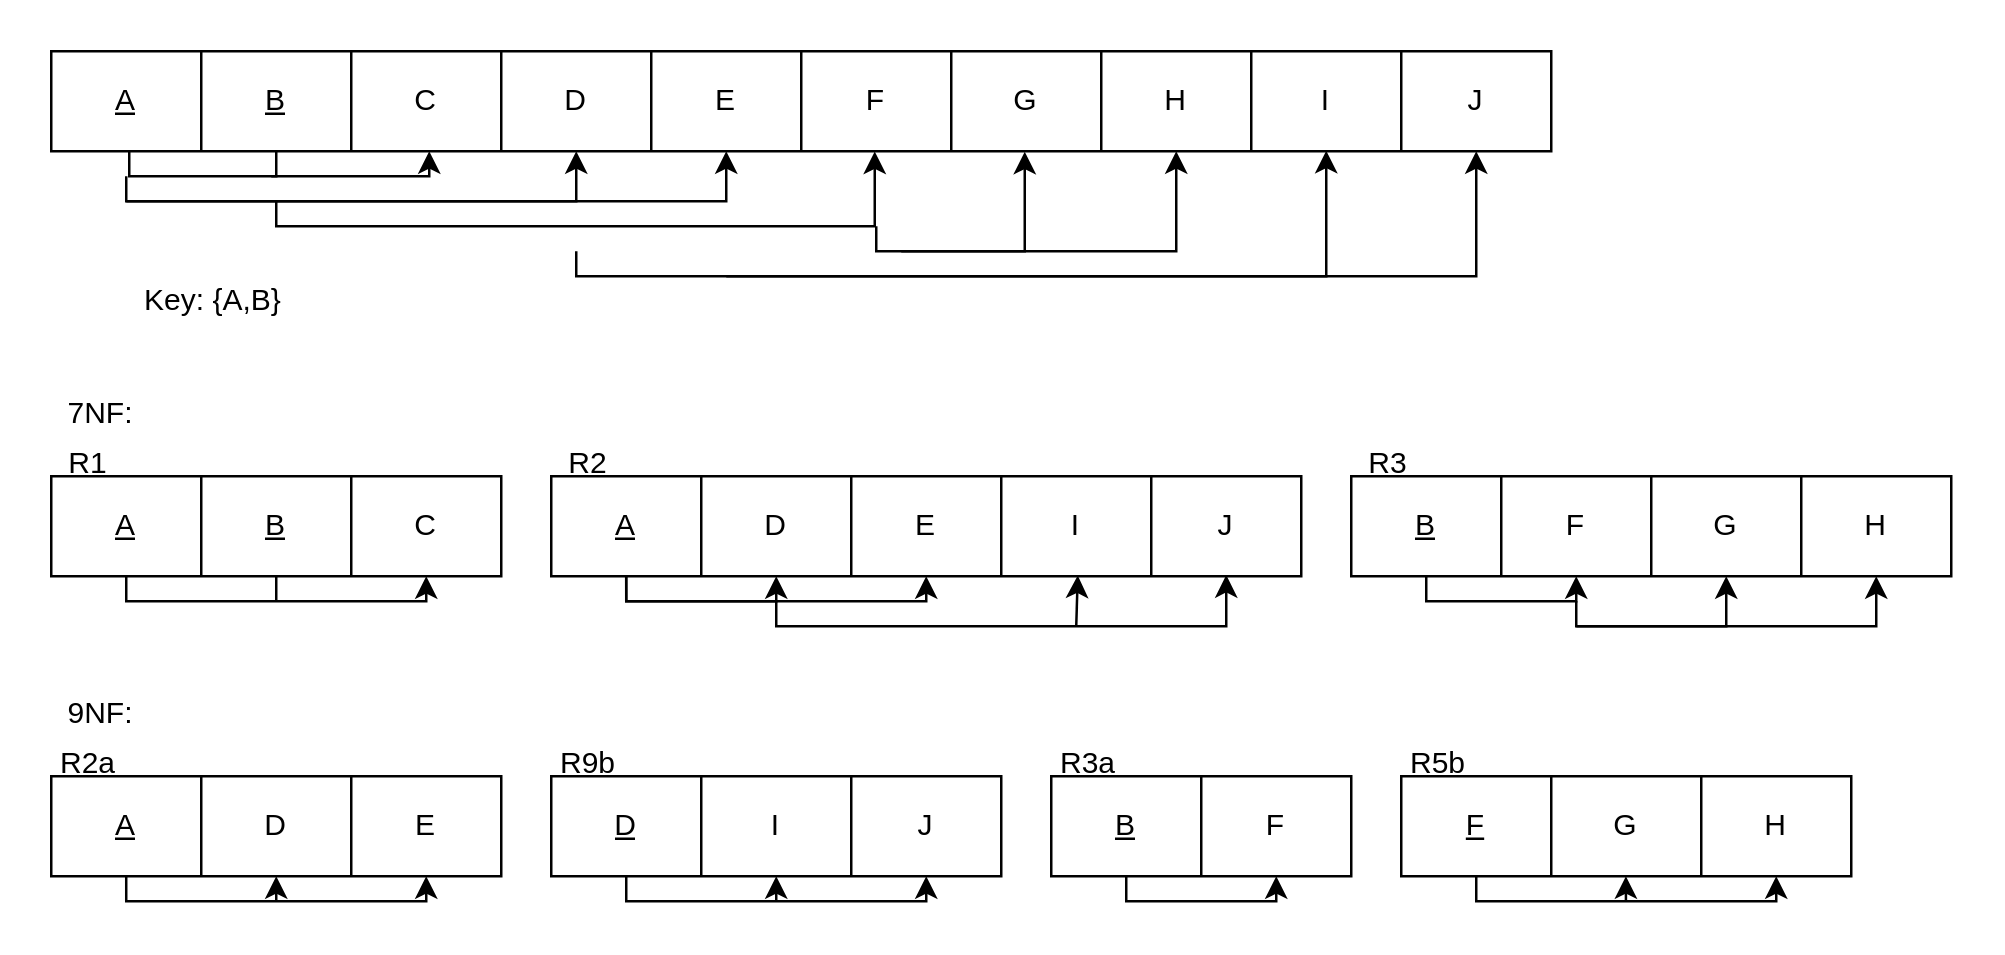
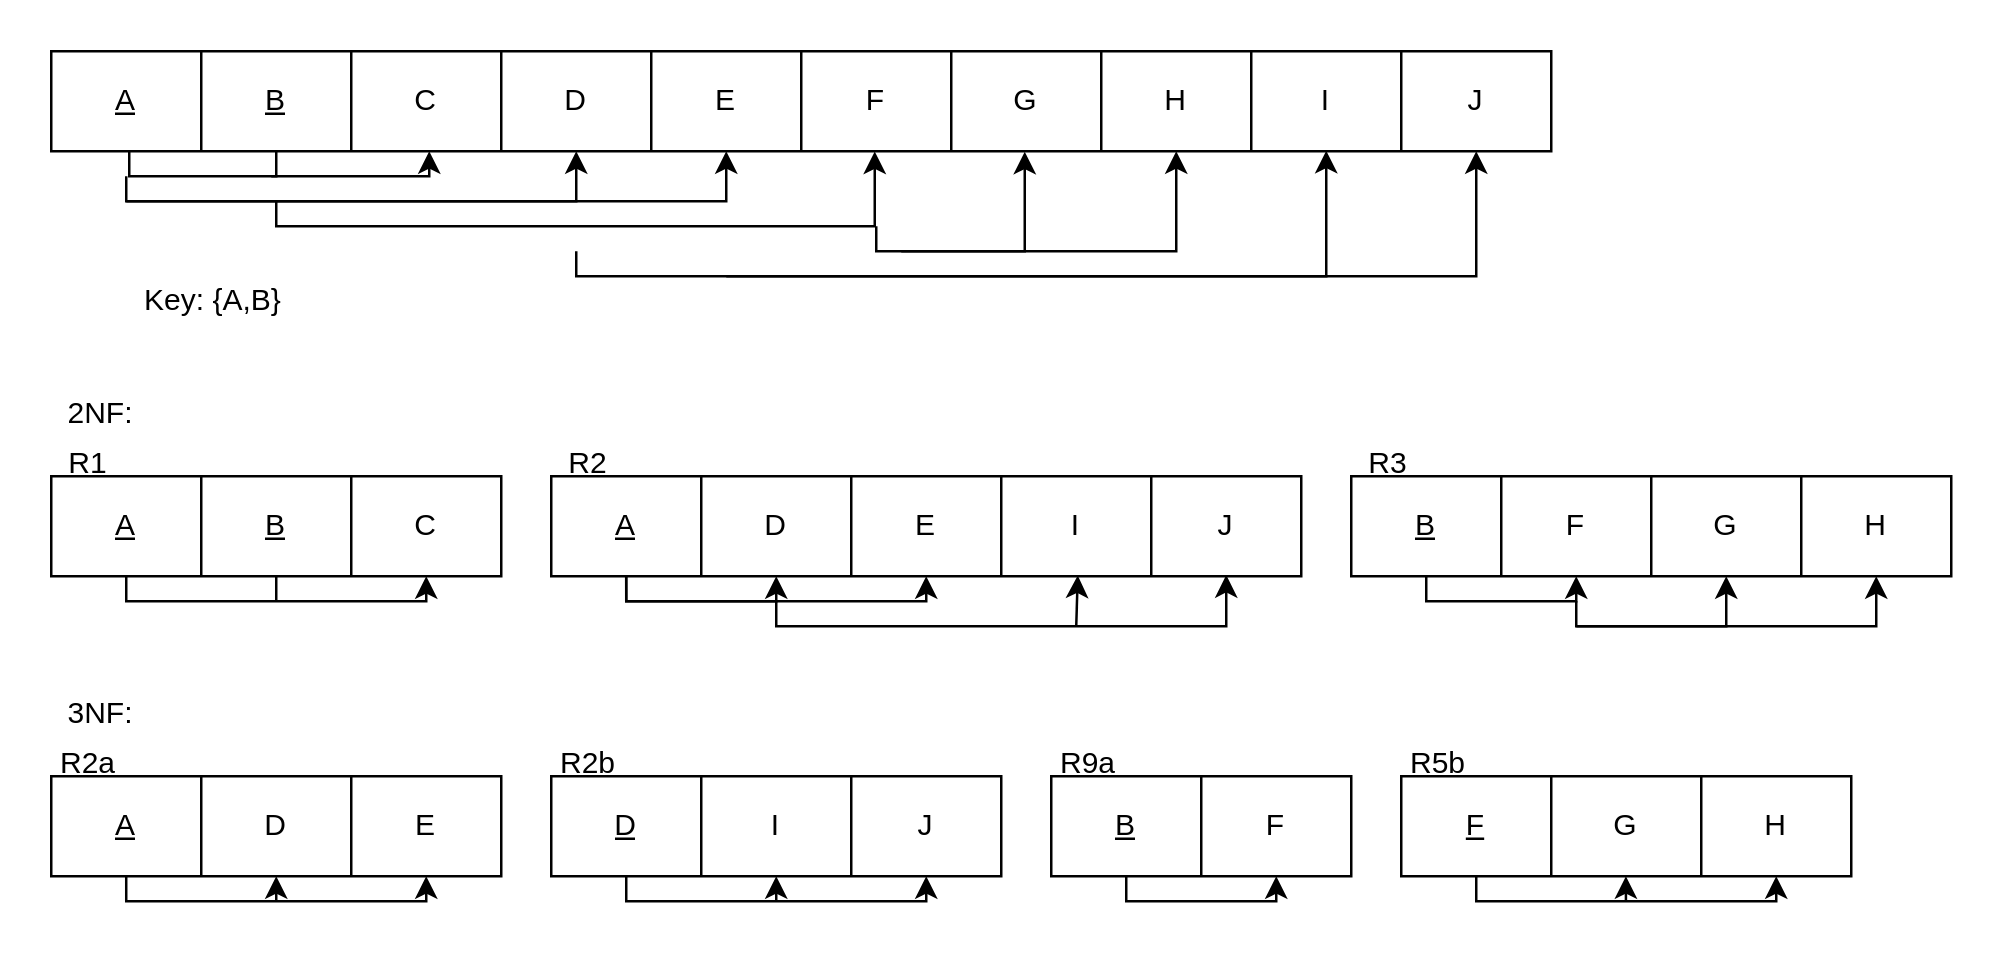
(101, 414) -> (101, 414)
(101, 714) -> (101, 714)
(589, 764) -> (589, 764)
(1089, 764) -> (1089, 764)
